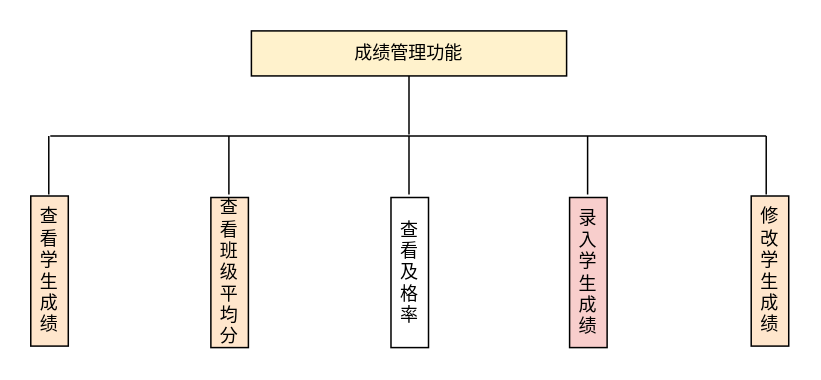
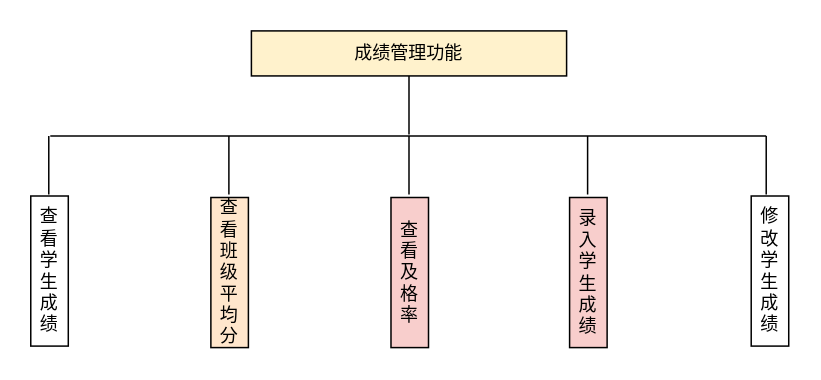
(50, 271) -> (50, 271)
(770, 271) -> (770, 271)
(410, 272) -> (410, 272)
